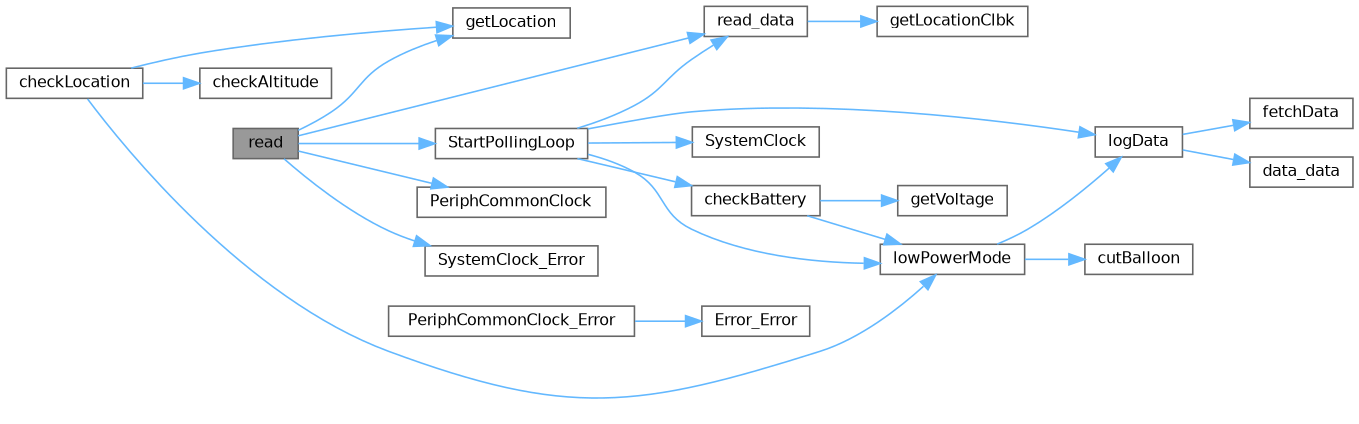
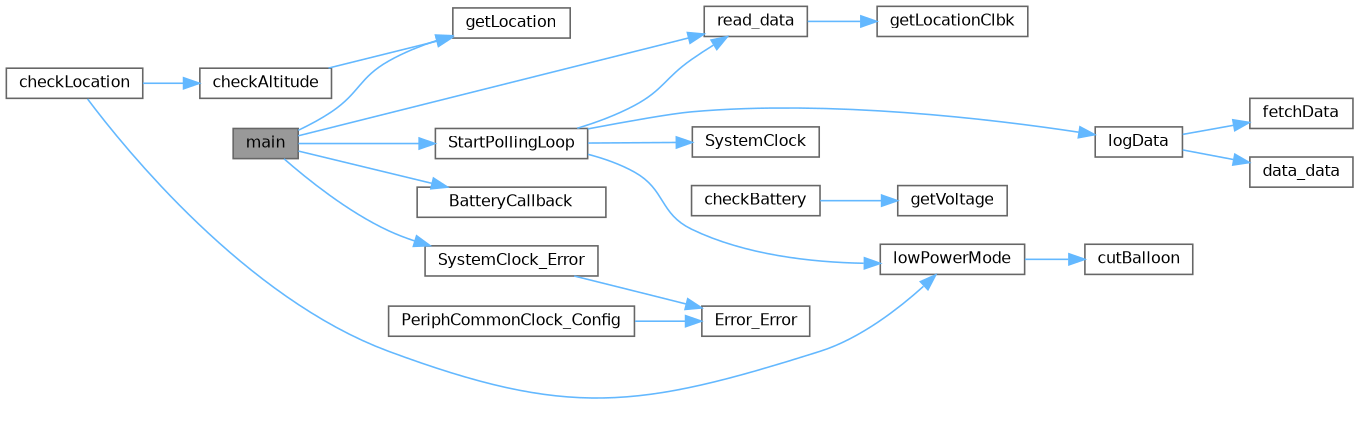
(283, 41) -> (377, 56)
(266, 144) -> (266, 144)
(626, 170) -> none
(512, 202) -> (512, 202)
(1056, 211) -> none
(846, 228) -> none
none -> (630, 290)
(512, 321) -> (512, 321)
